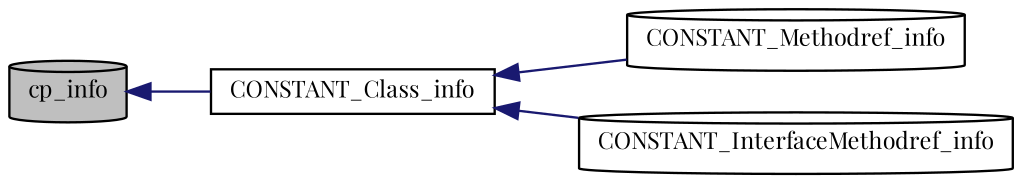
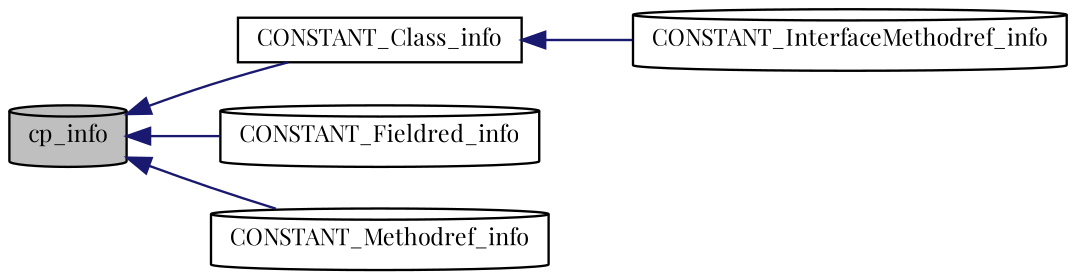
(573, 66) -> (212, 188)
none -> (380, 136)
